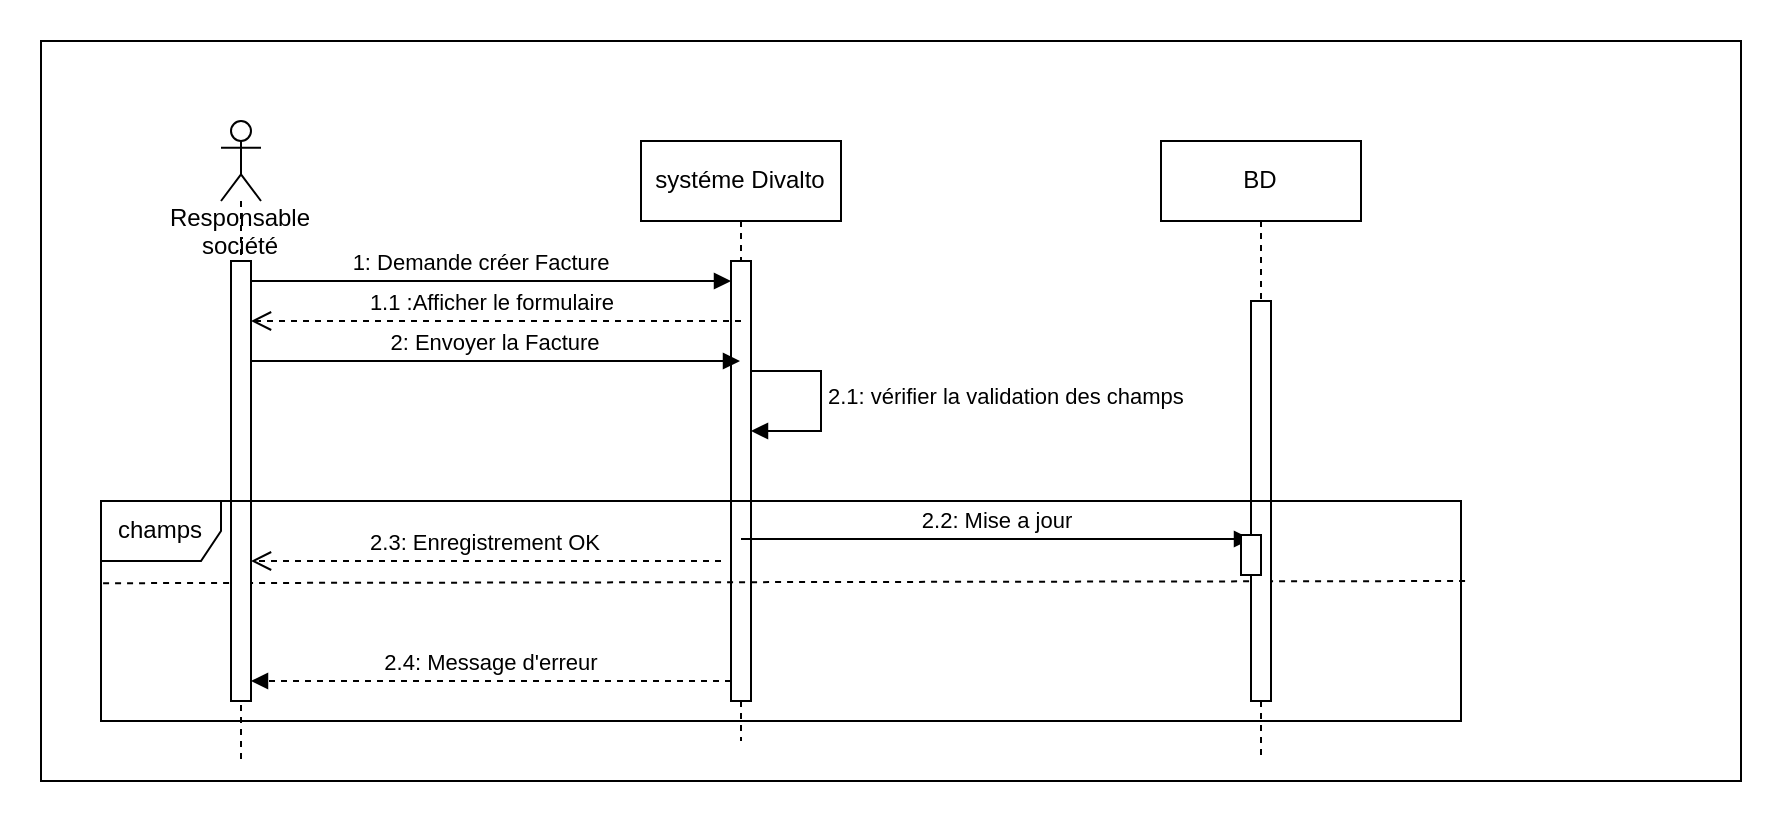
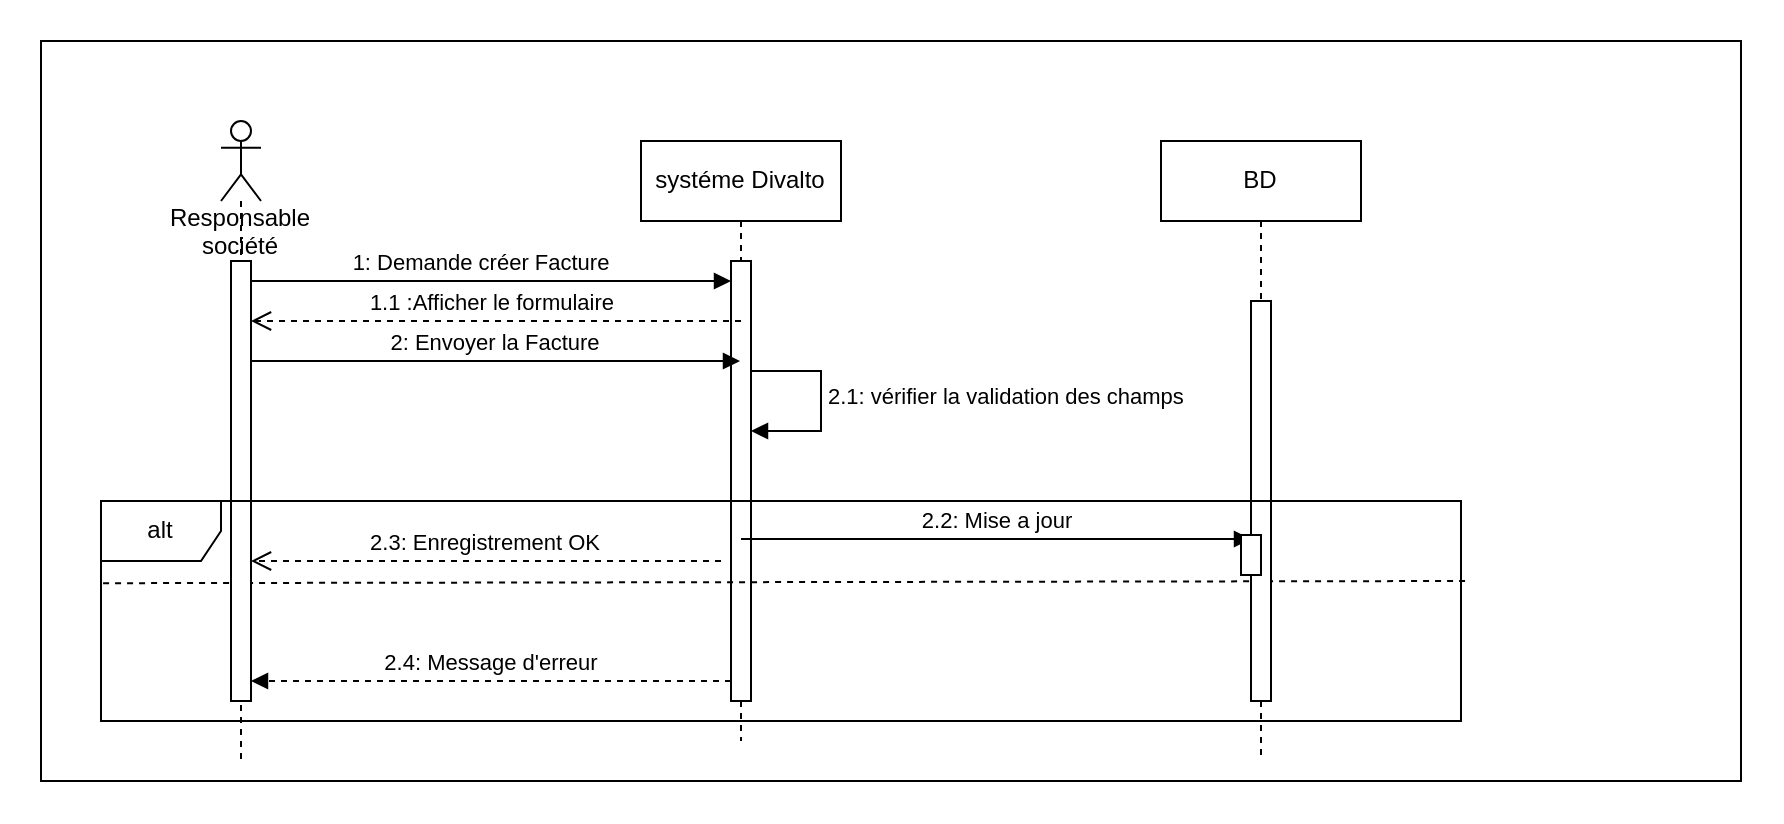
(161, 531) -> (161, 531)
